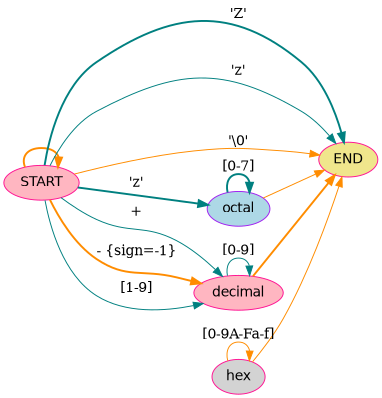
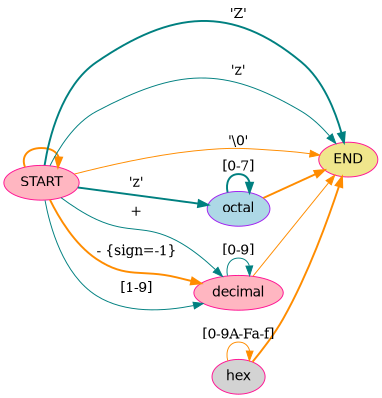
(289, 186) -> (289, 186)
(291, 230) -> (291, 230)
(304, 278) -> (304, 278)
